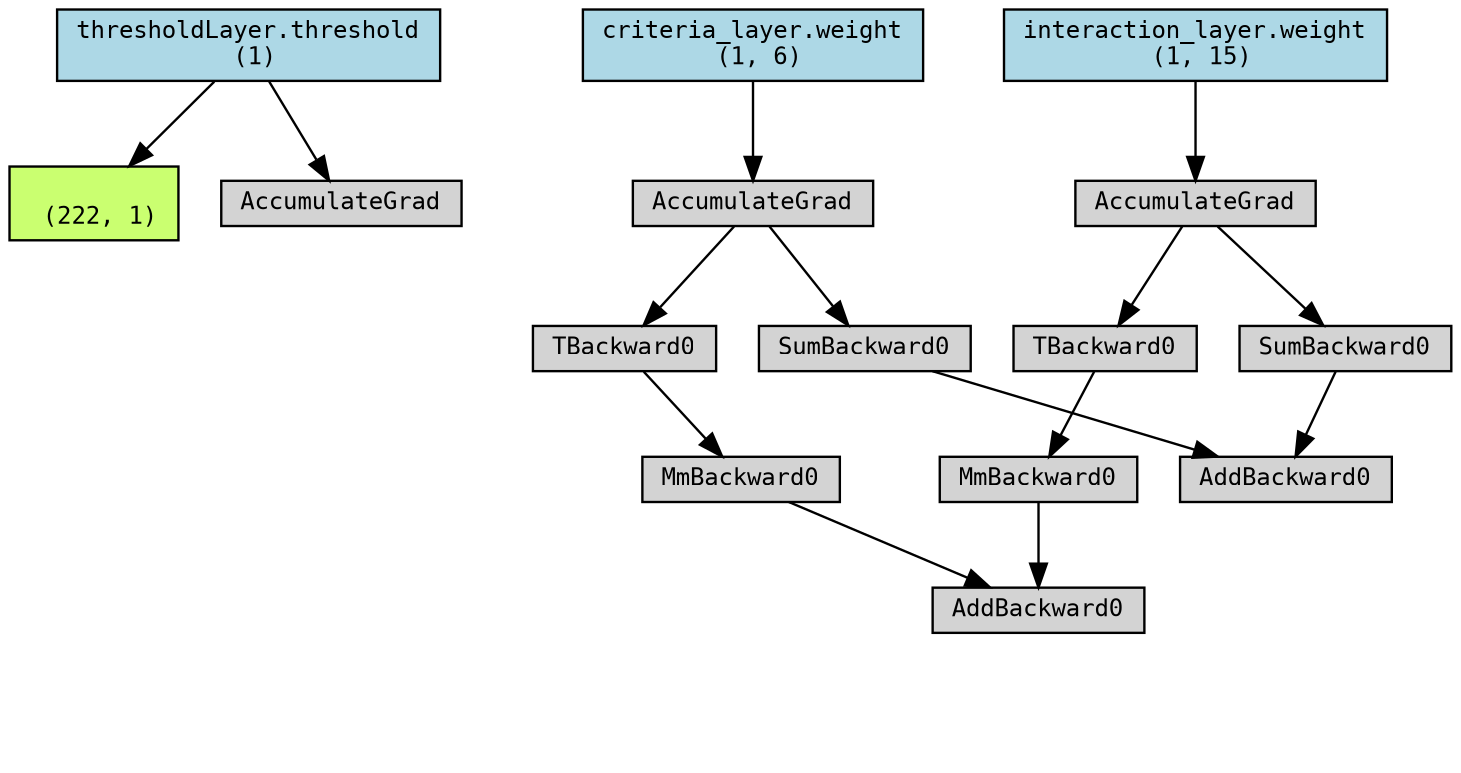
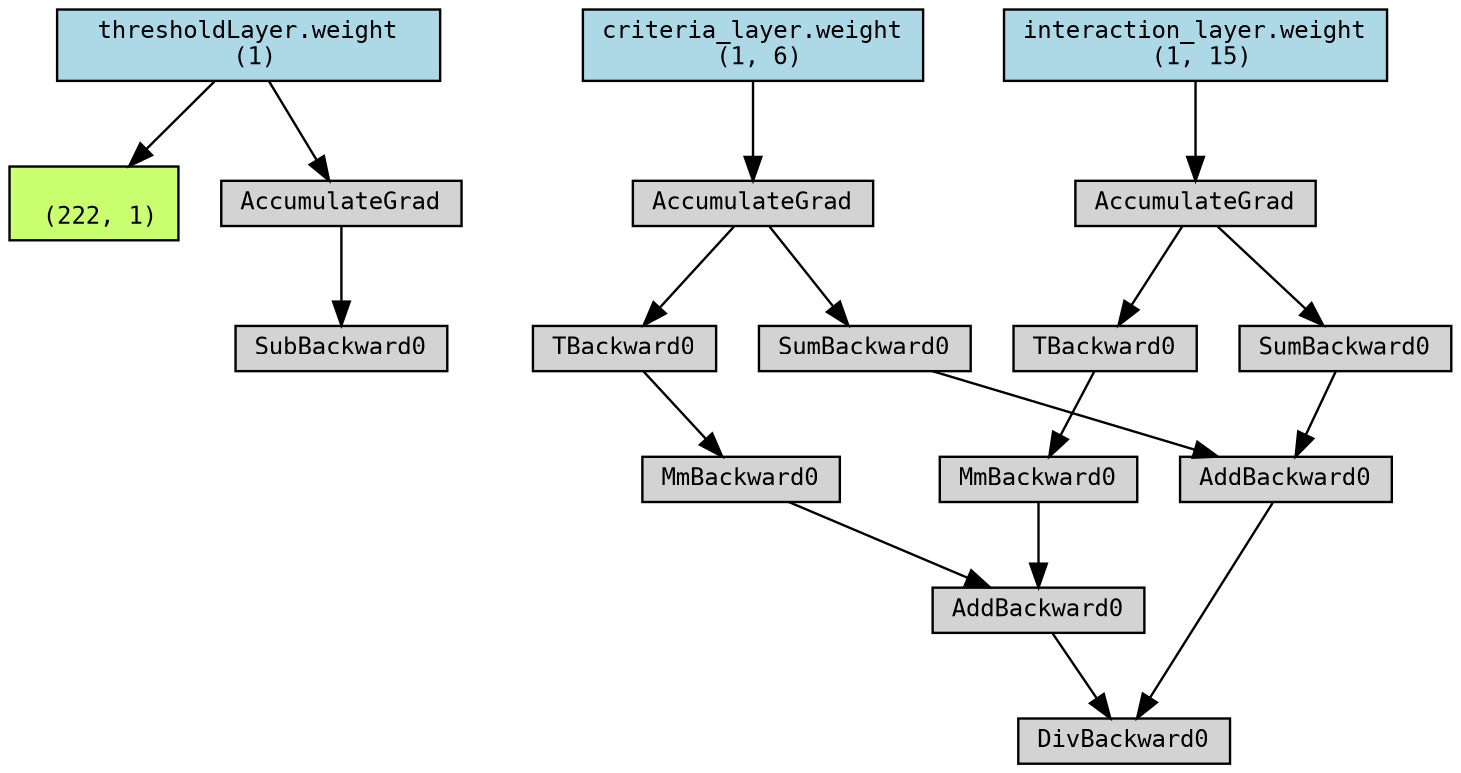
(249, 45) -> (249, 45)
none -> (341, 349)
none -> (1124, 741)
